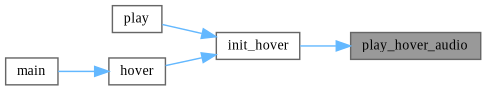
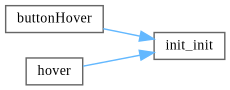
(137, 19) -> (54, 19)
(258, 46) -> (189, 46)
(416, 46) -> none
(32, 71) -> none
